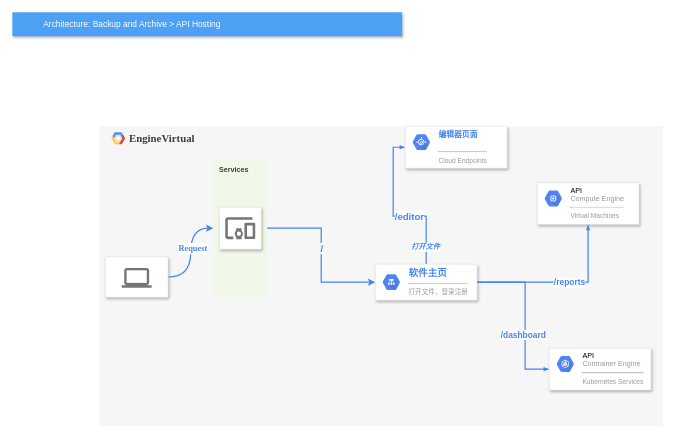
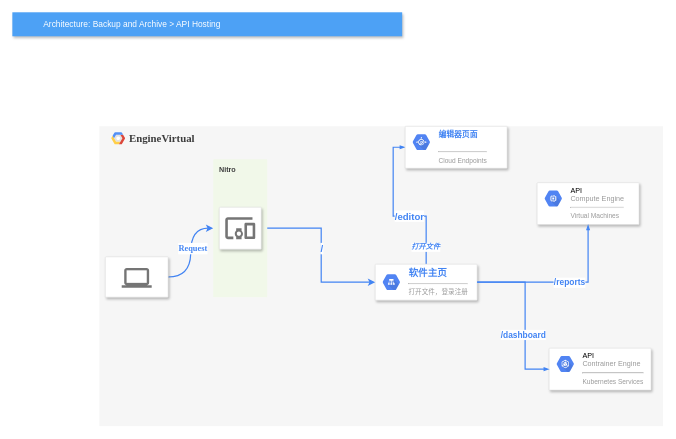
(234, 170) -> (228, 170)
